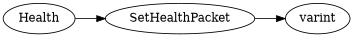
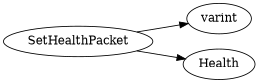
(86, 19) -> (157, 54)
